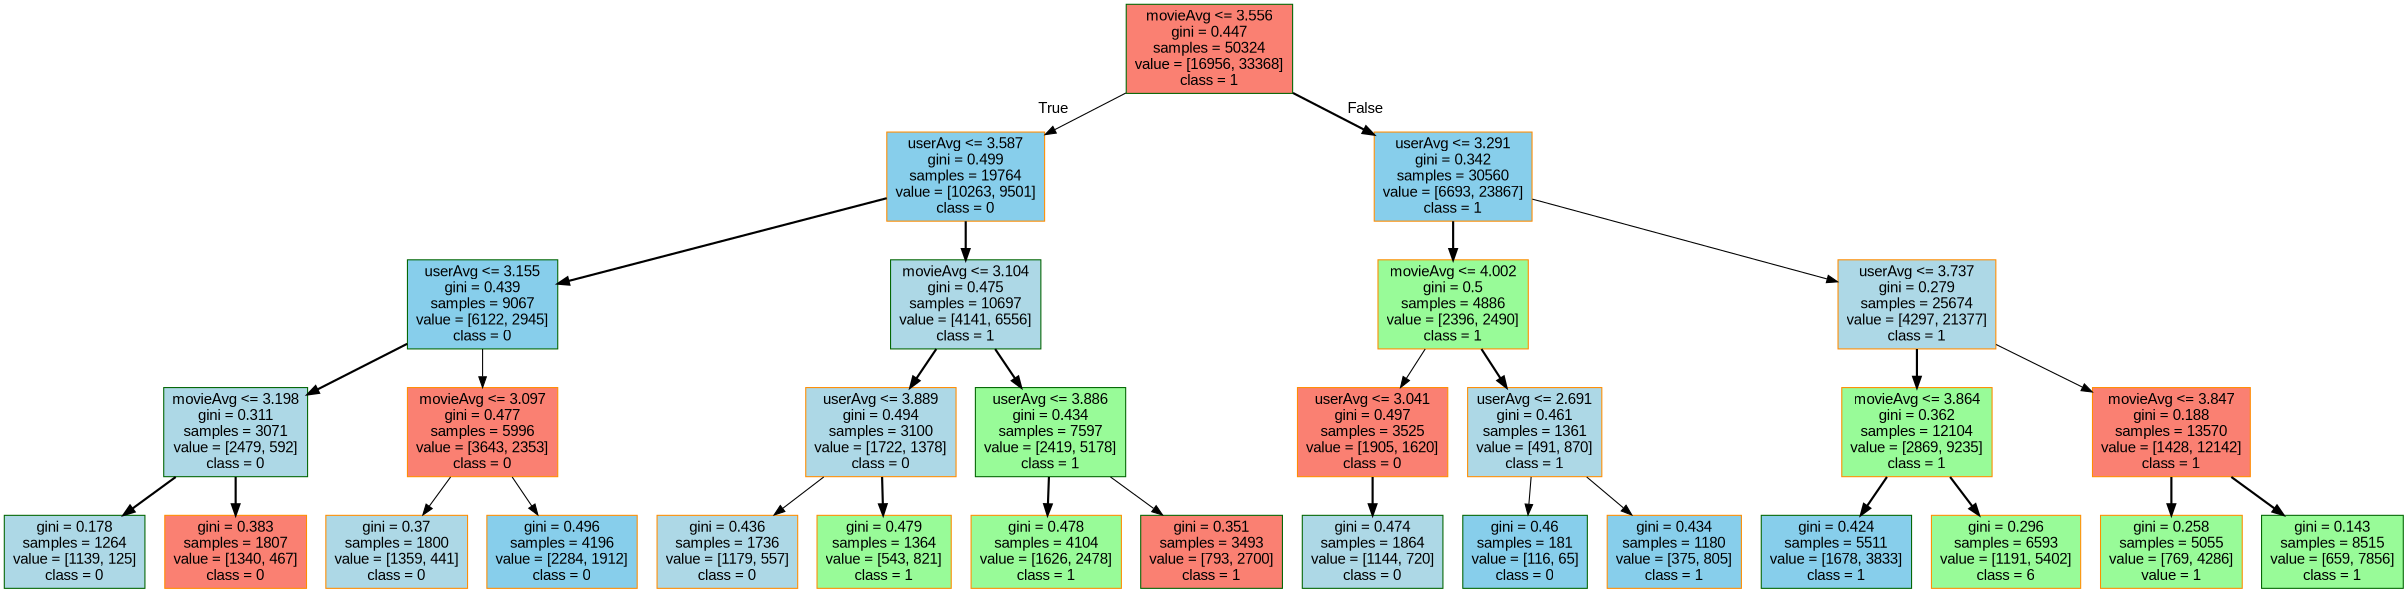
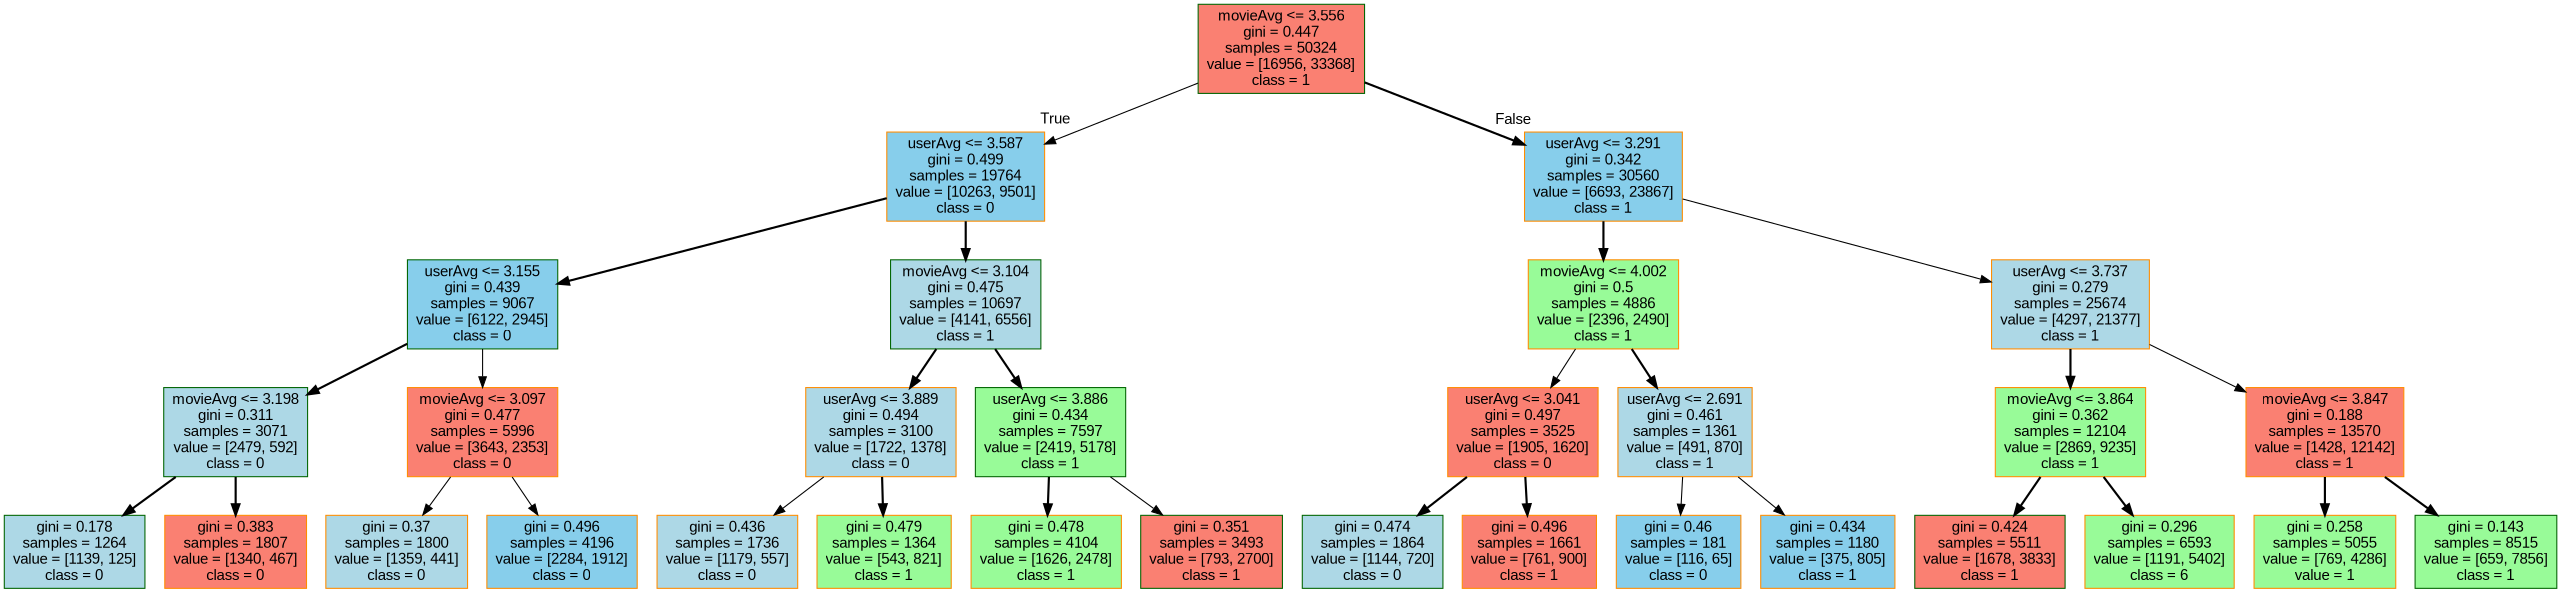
(1525, 552) -> (1679, 552)
none -> (1529, 552)
(1836, 552) -> (1990, 552)
